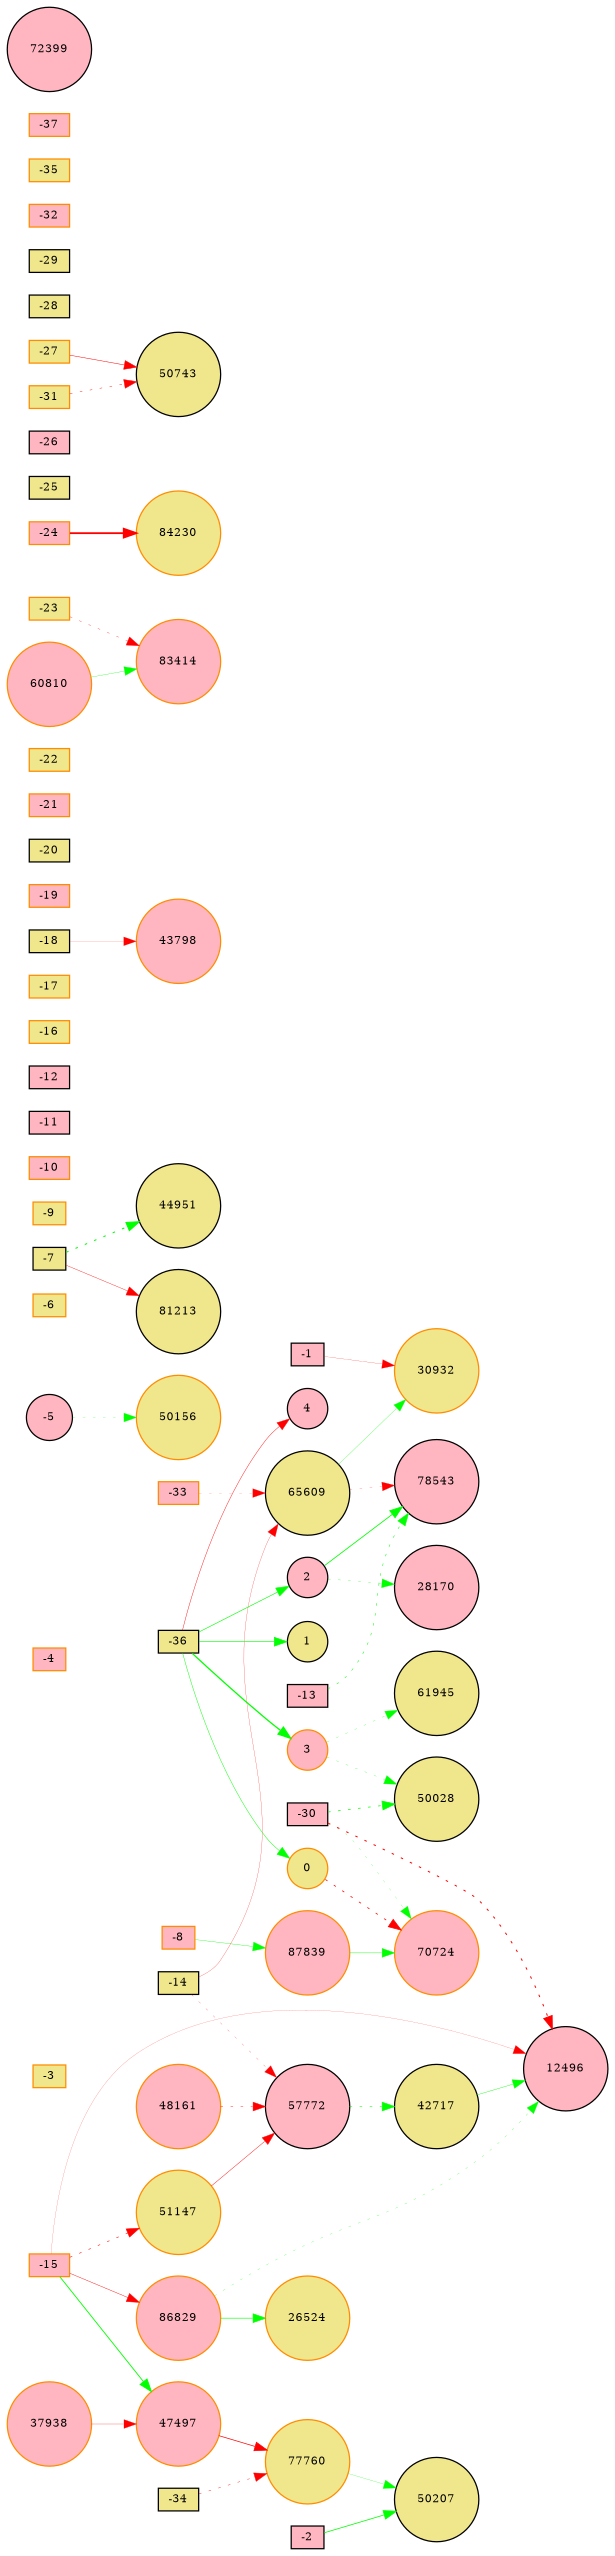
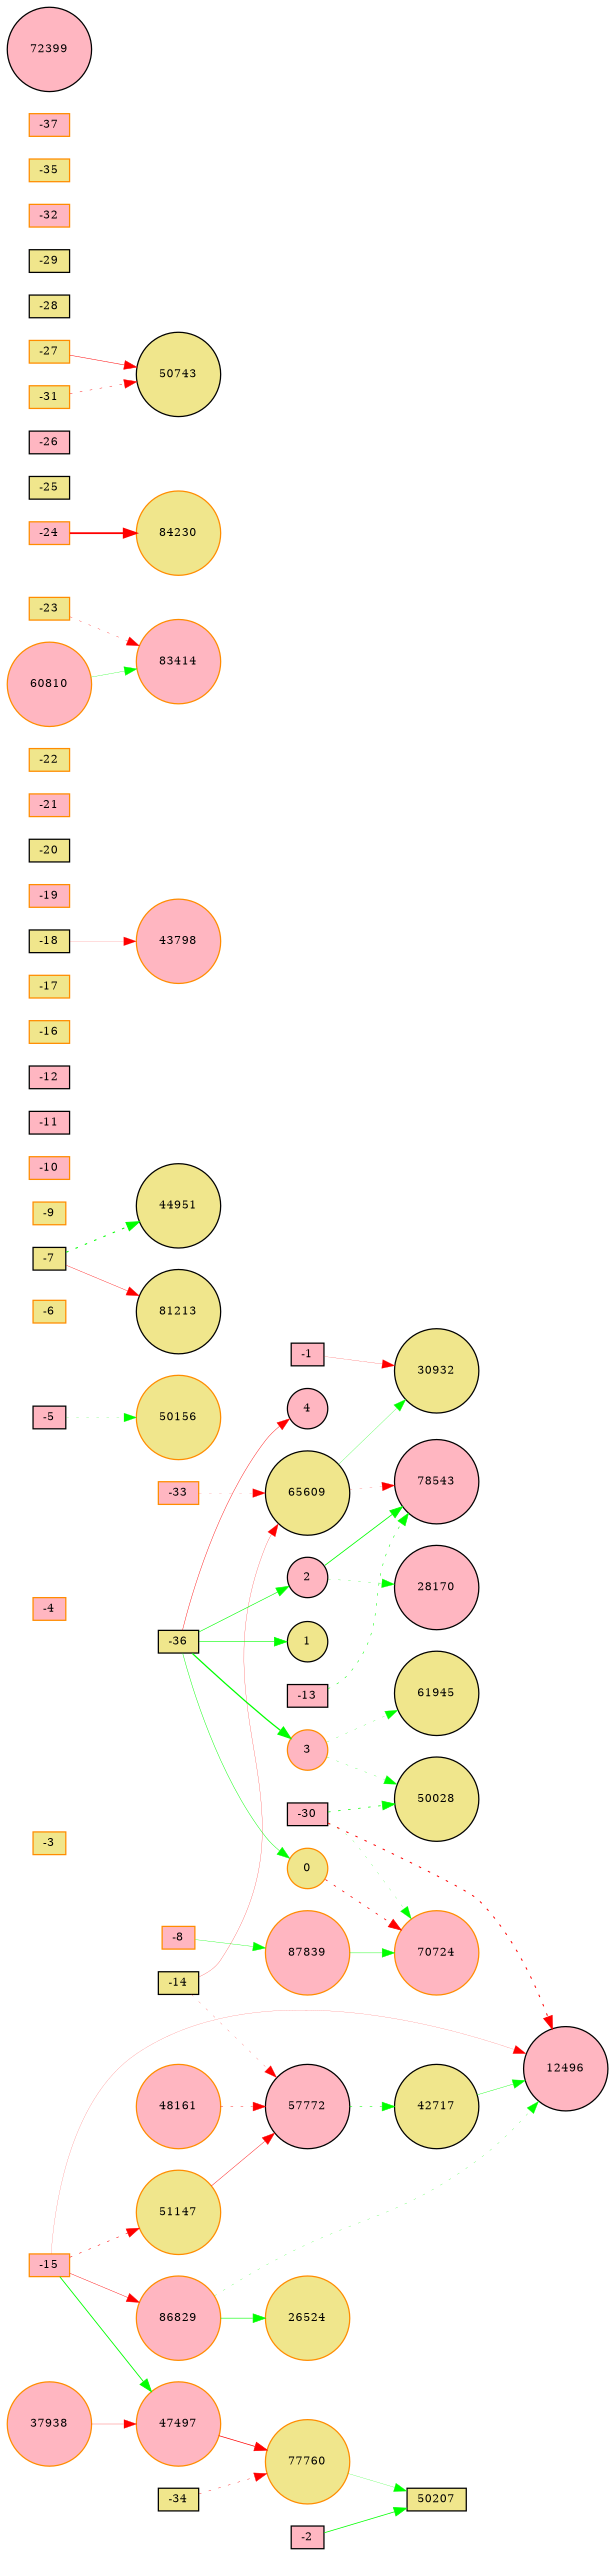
(437, 1371) -> (437, 1371)
(49, 1417) -> (49, 1417)
(437, 2500) -> (437, 2500)
